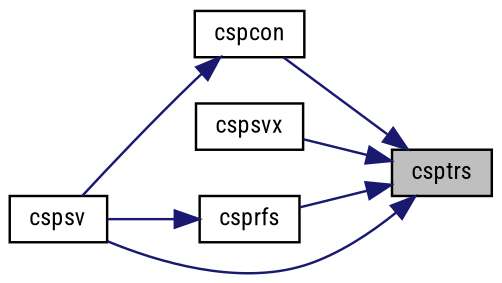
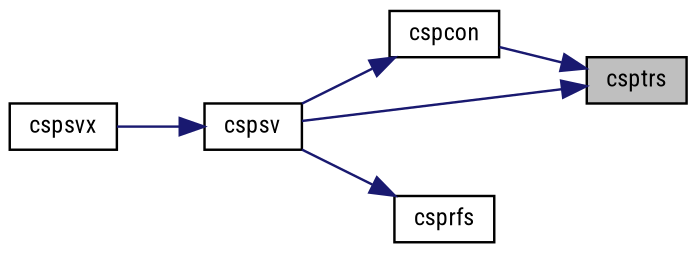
(335, 147) -> (148, 127)
(334, 199) -> none
